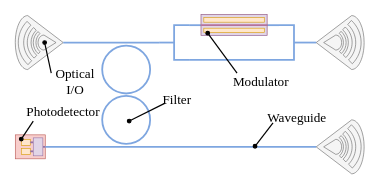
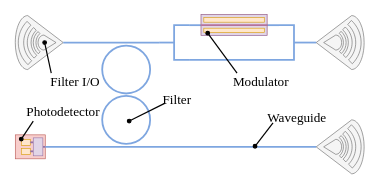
(75, 82) -> (75, 82)
